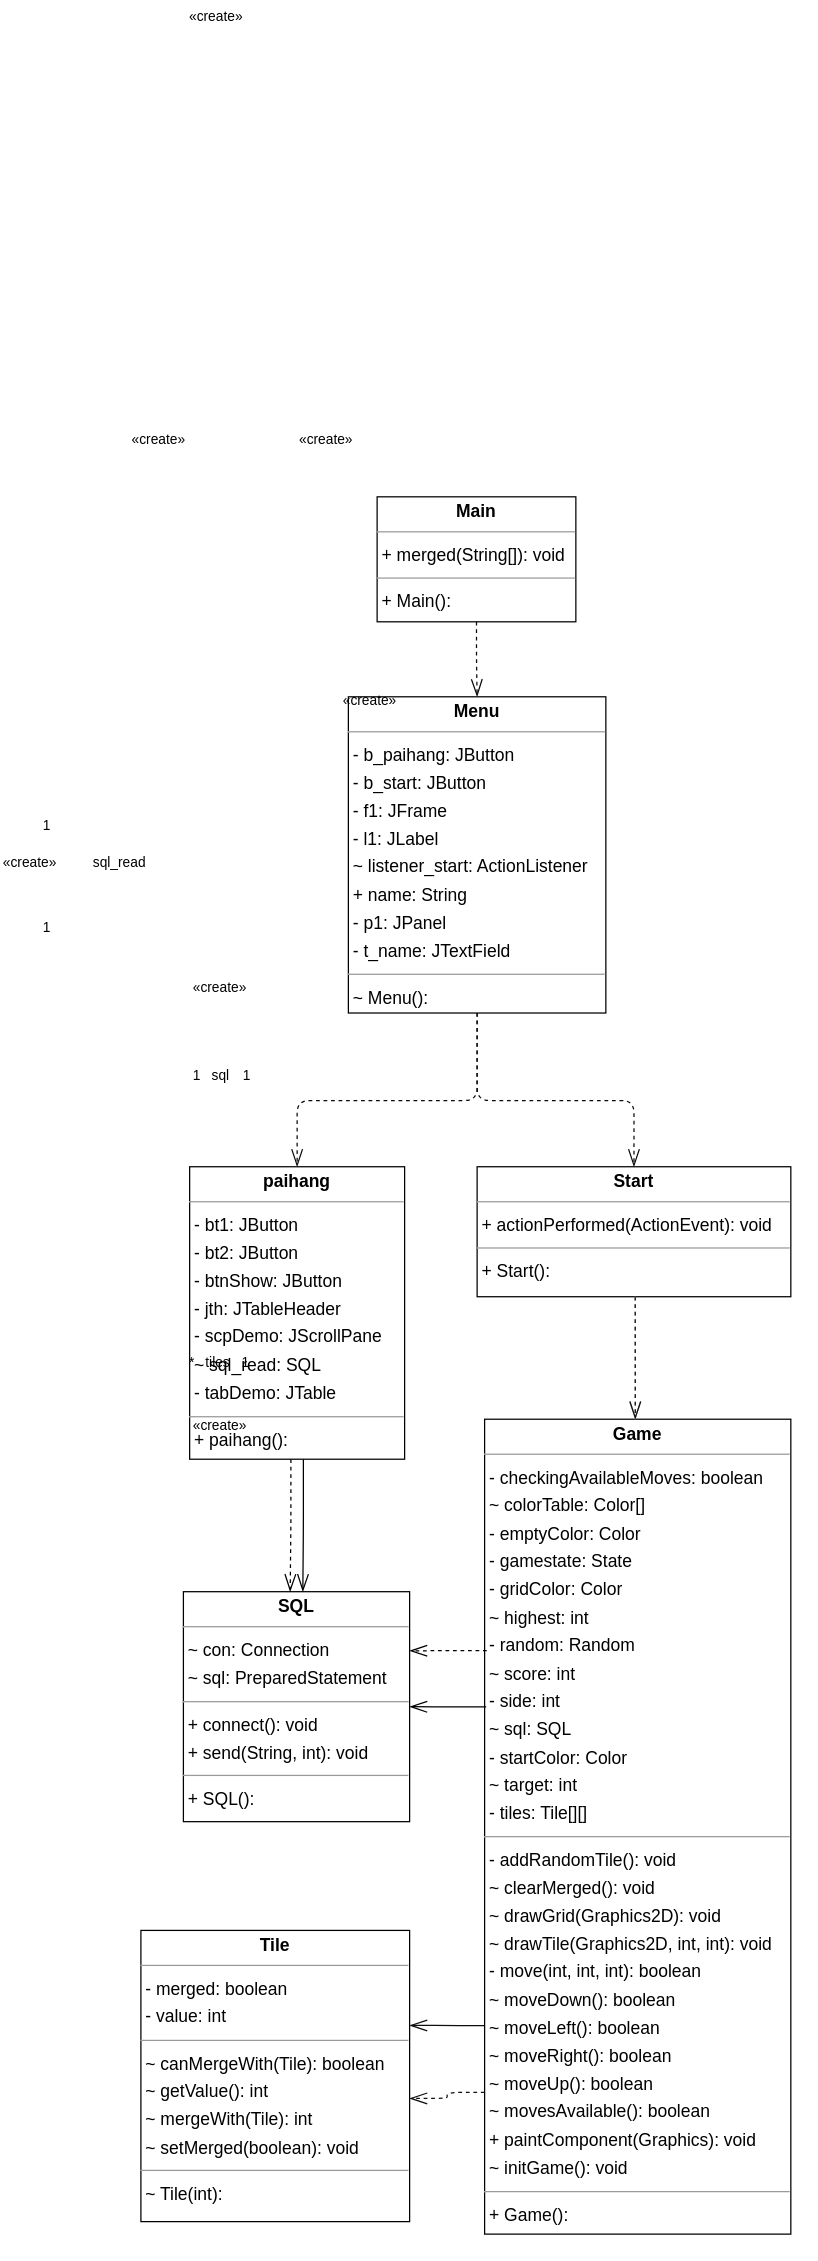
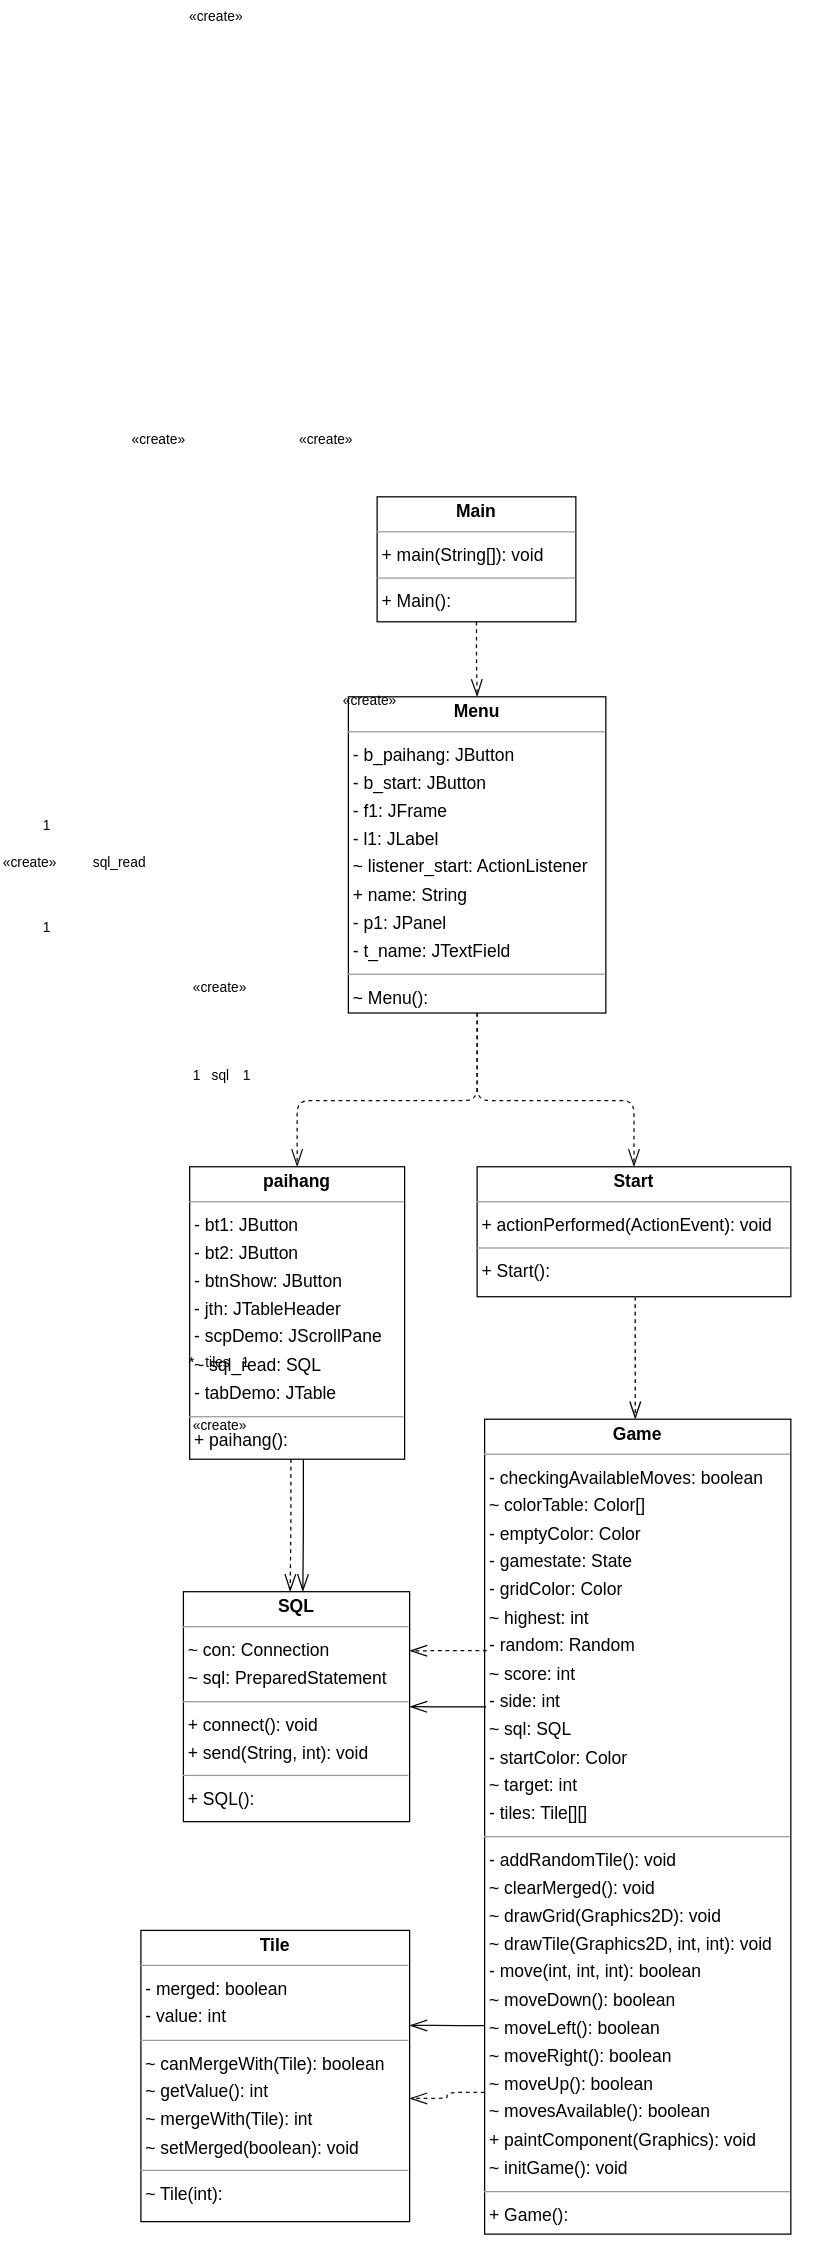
(483, 528) -> (471, 528)
